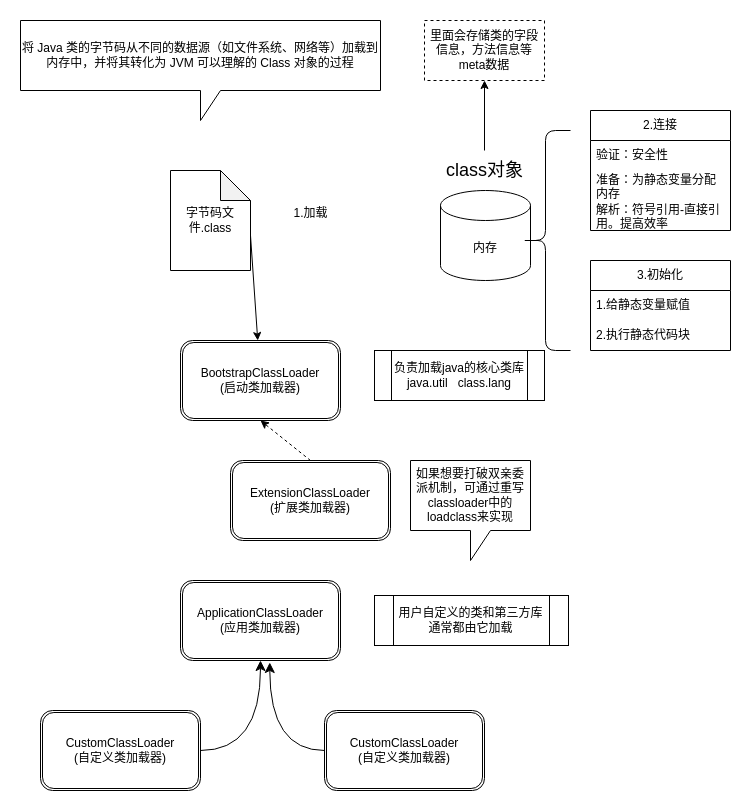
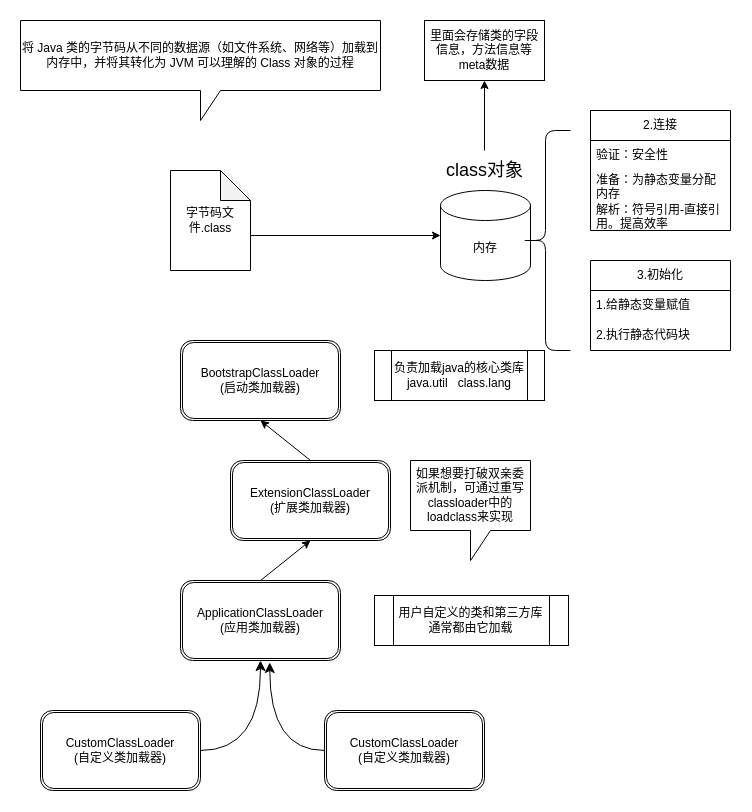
(485, 51) -> (485, 51)
(311, 214) -> none
(254, 285) -> (342, 236)
(288, 442) -> (288, 442)
none -> (283, 563)
